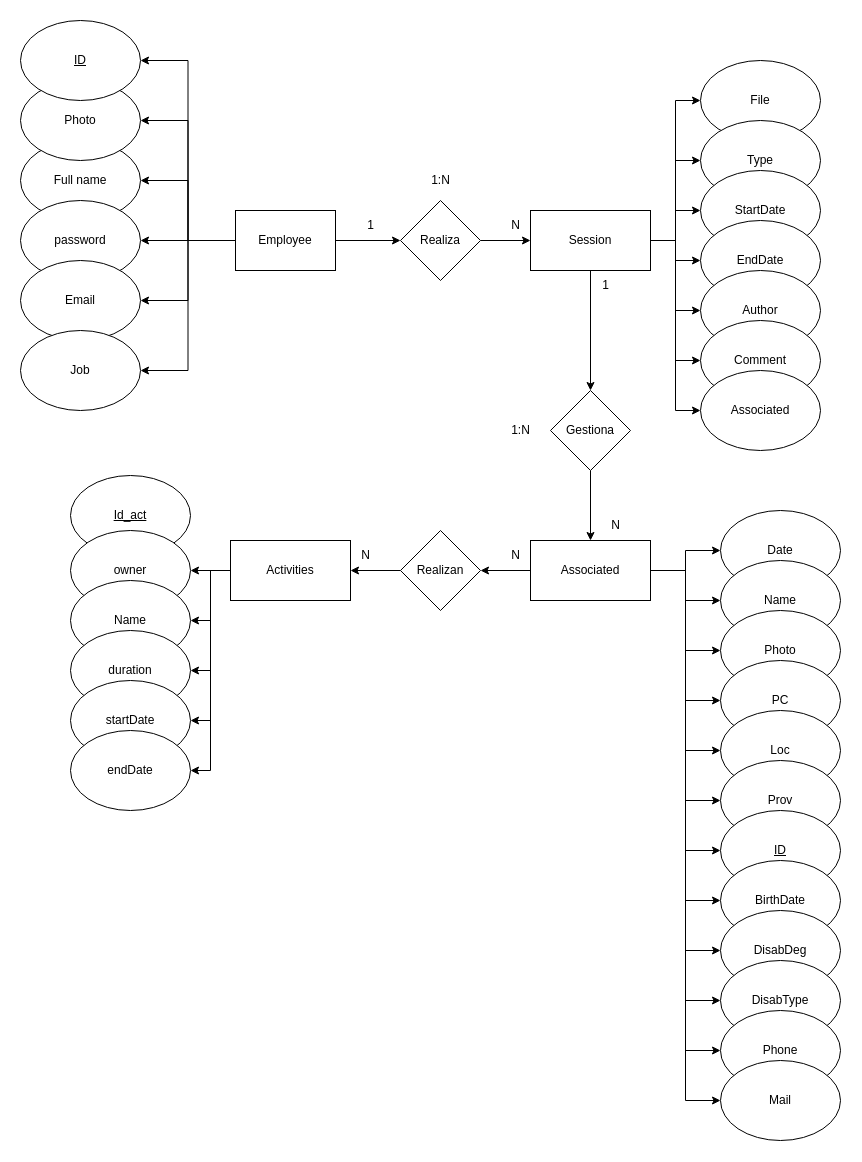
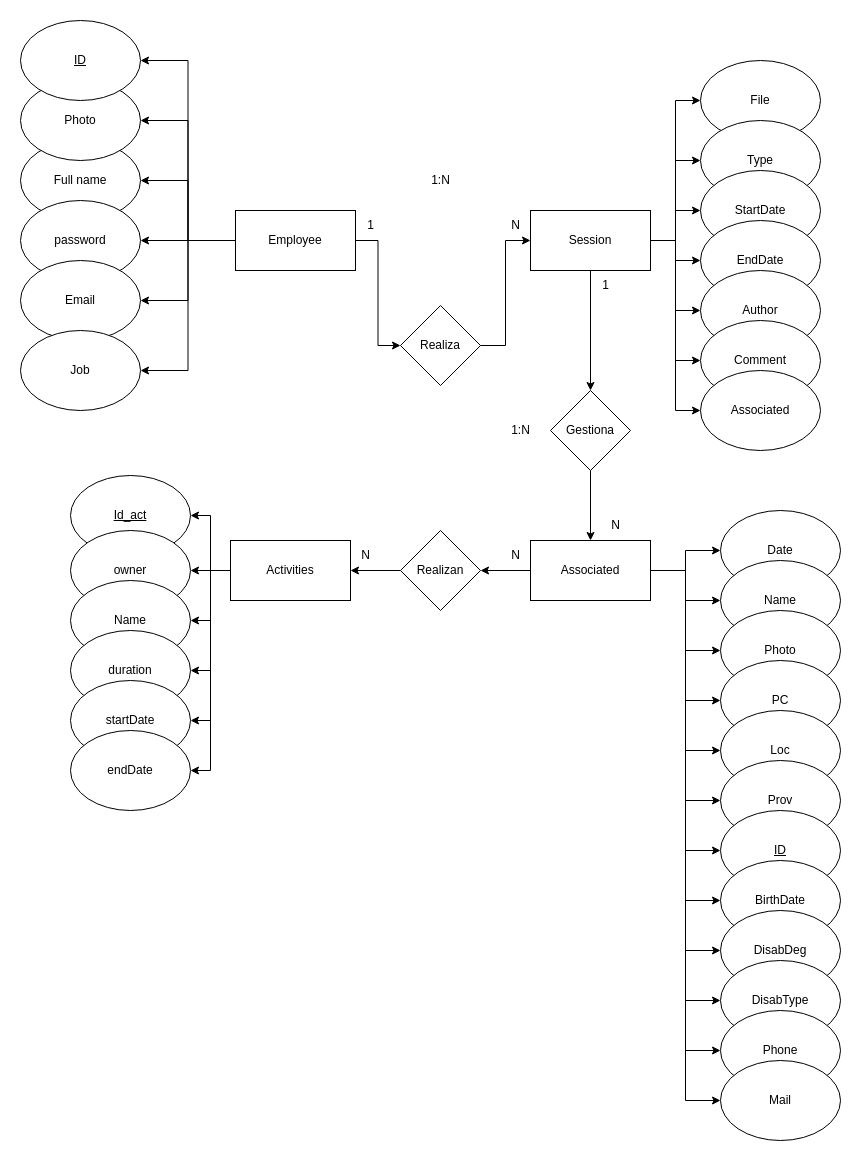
(286, 241) -> (296, 241)
(441, 241) -> (441, 346)
none -> (211, 536)
